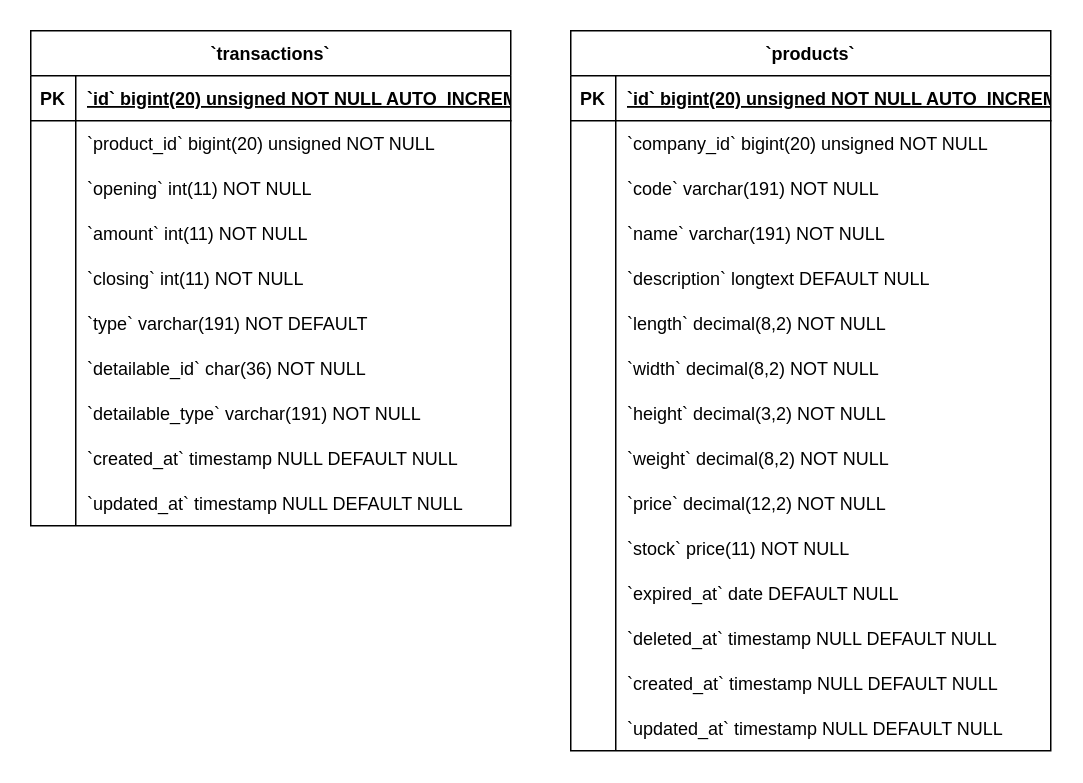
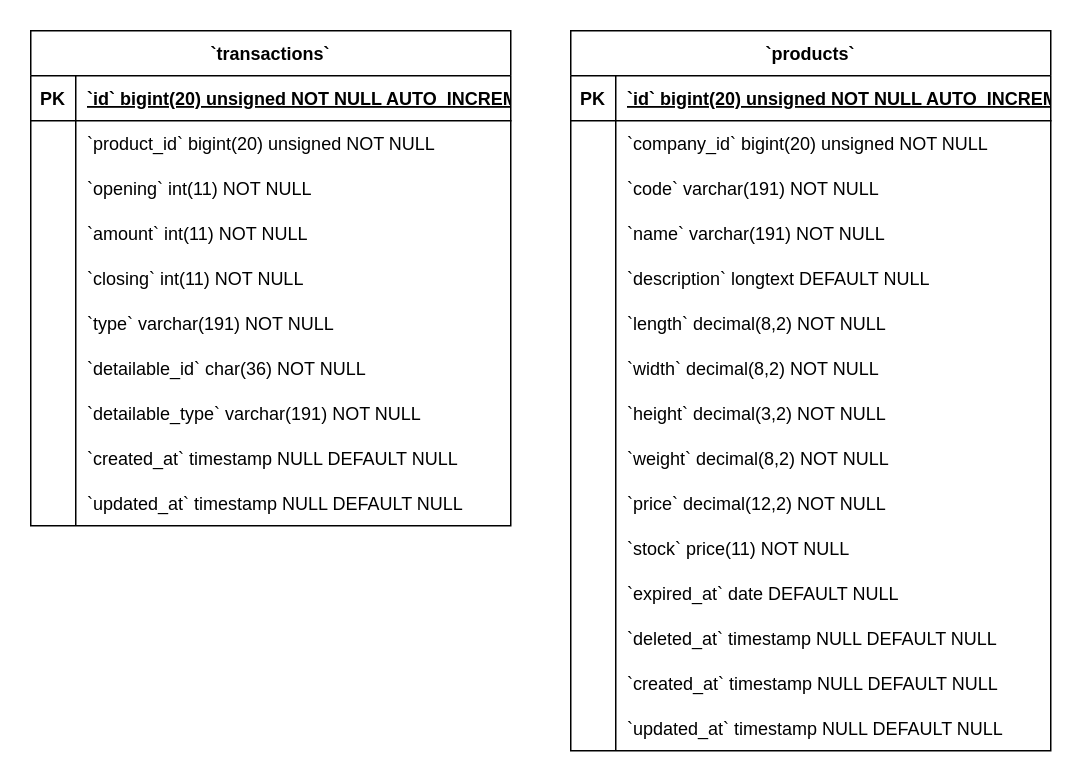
(236, 324) -> (221, 324)
